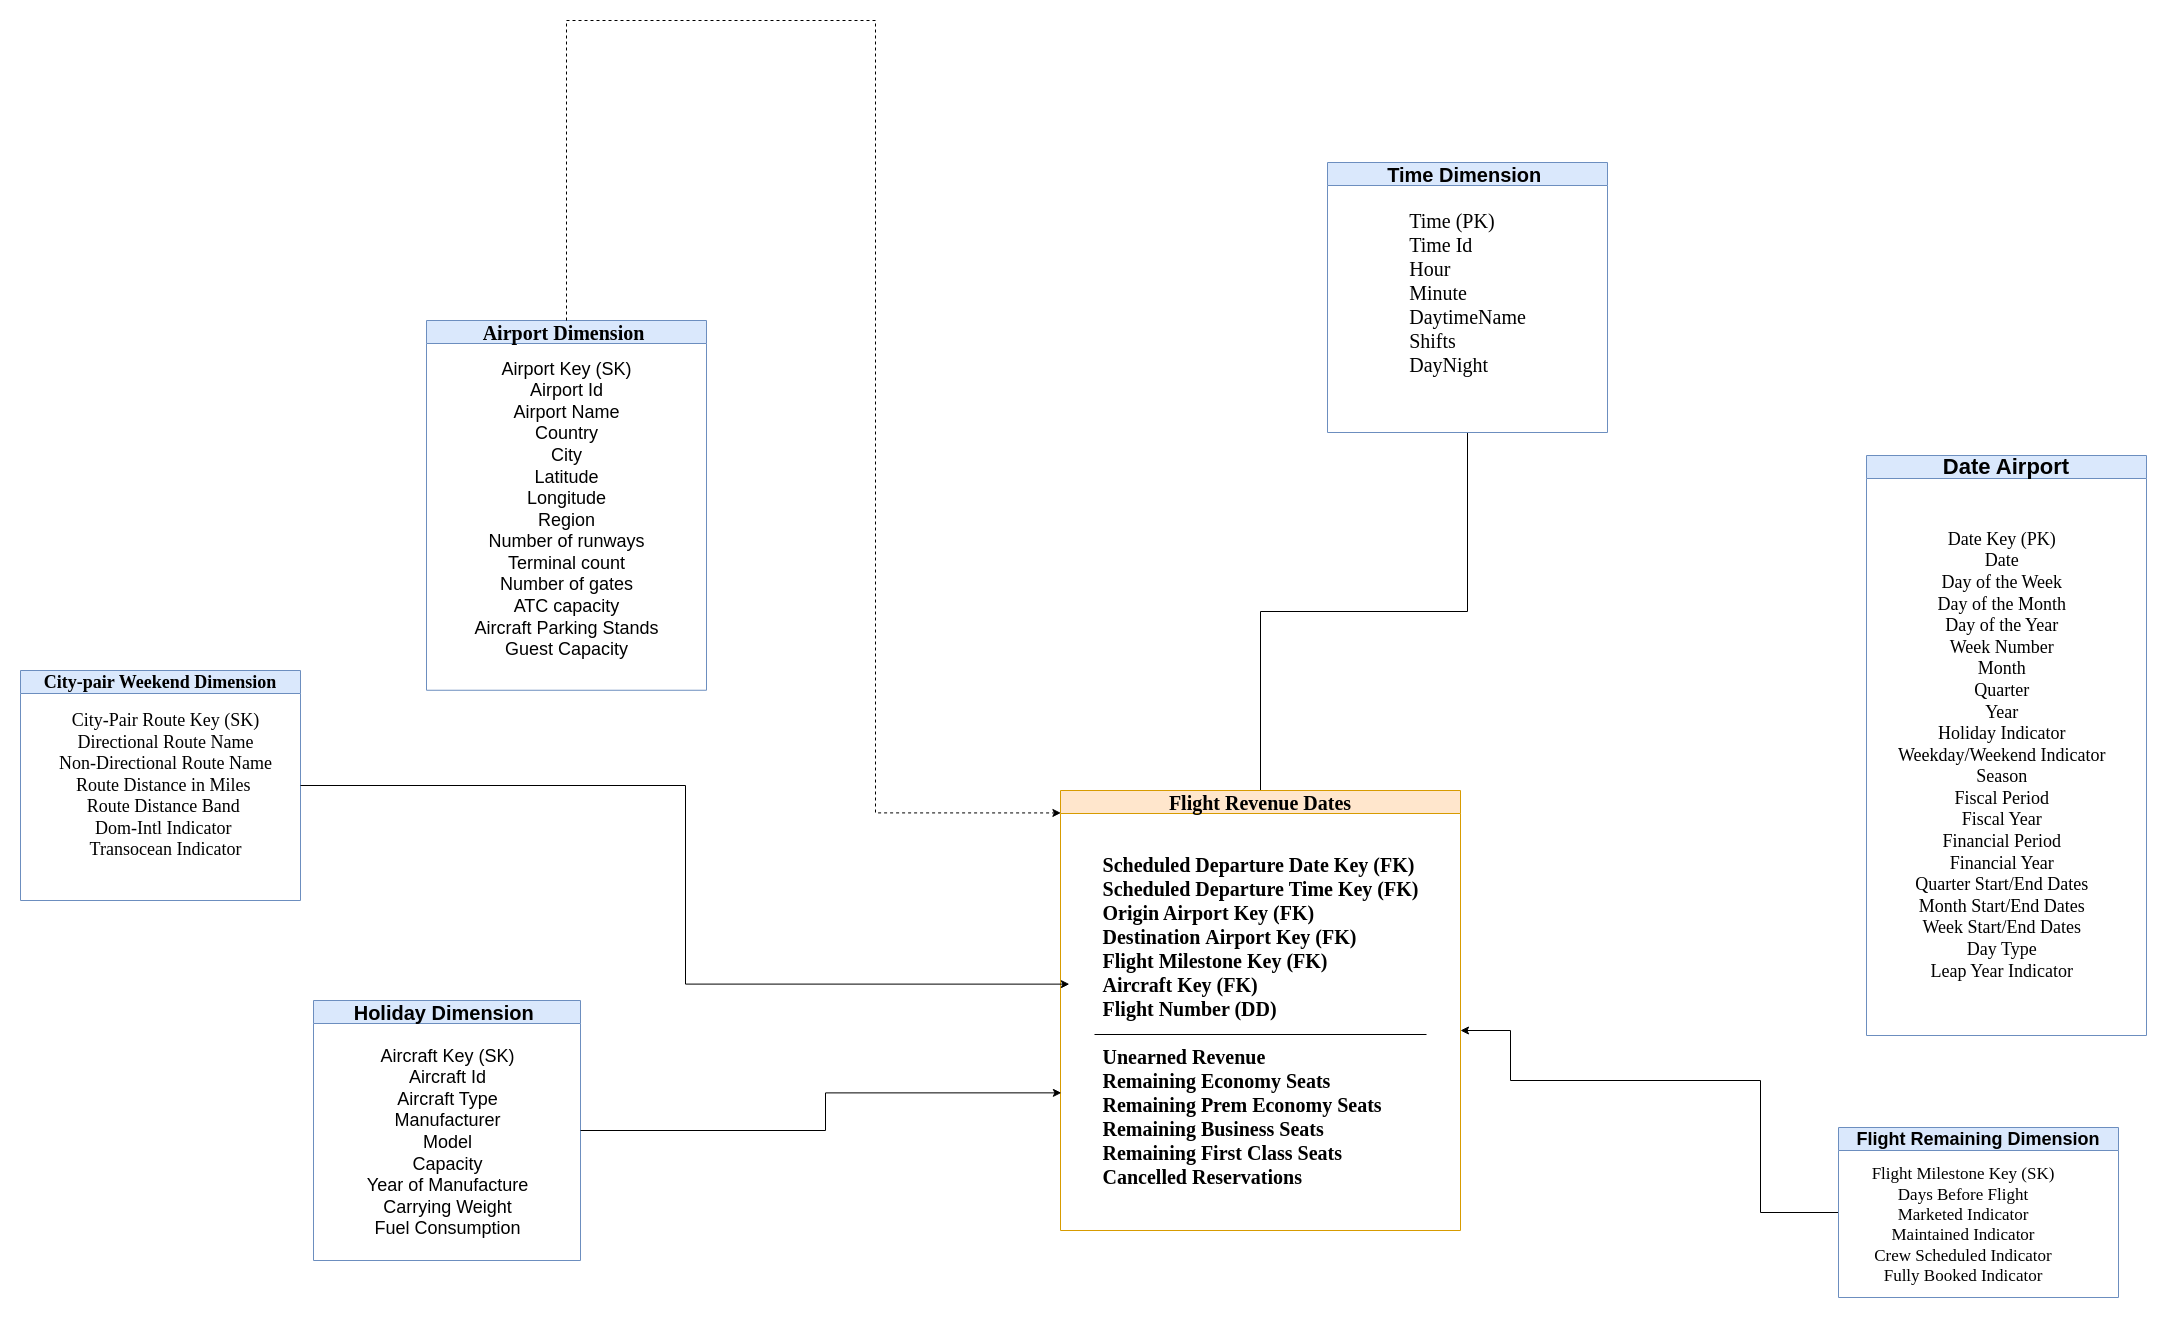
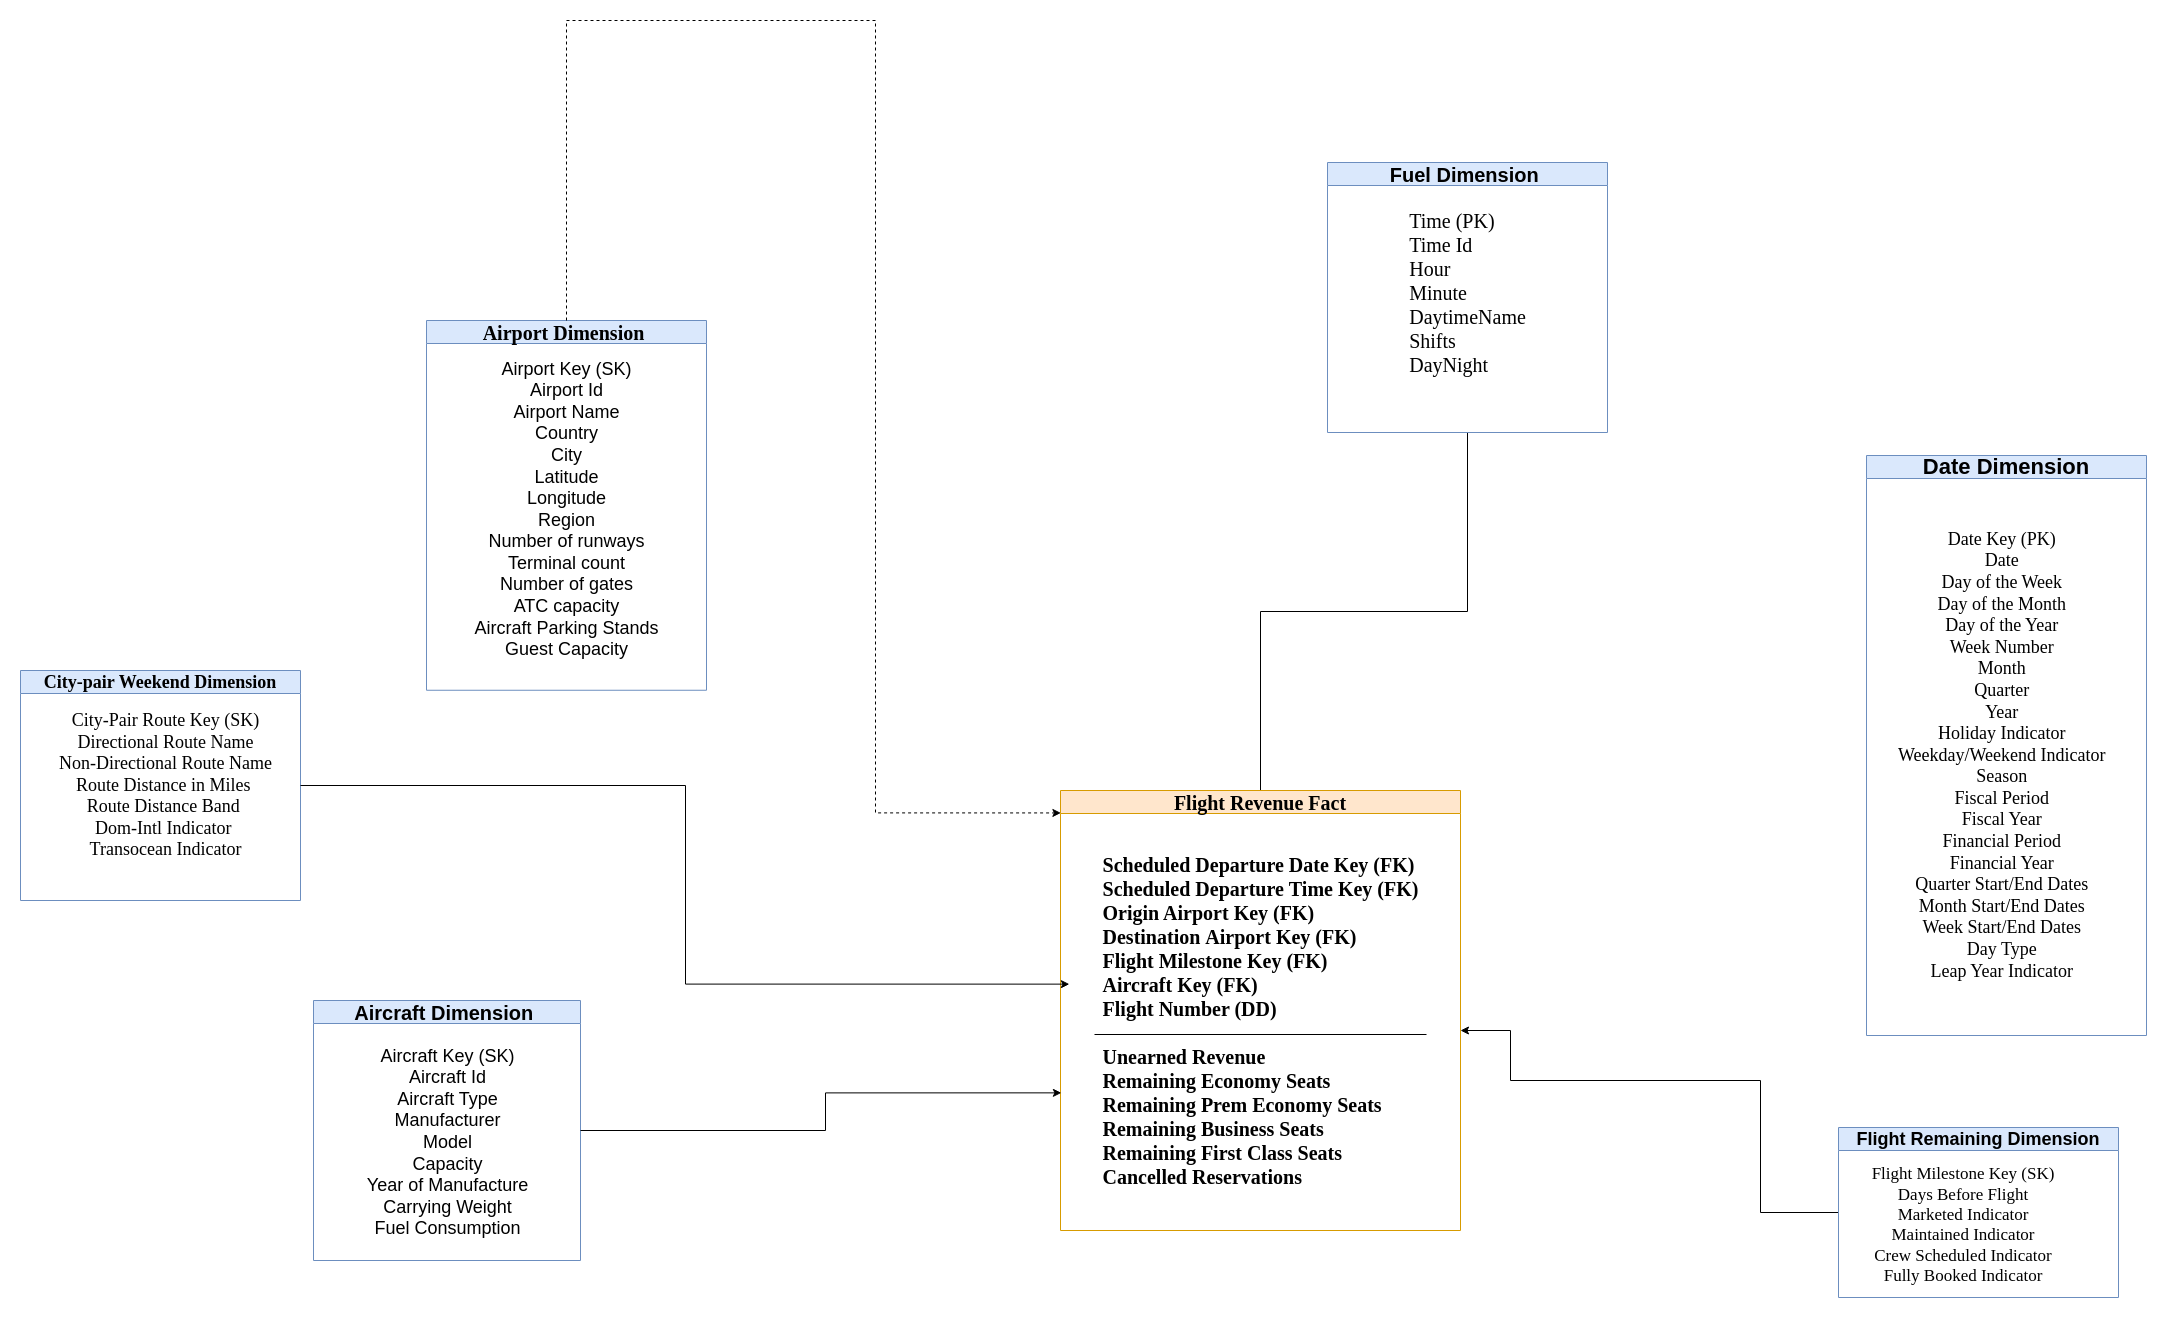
(1468, 175) -> (1468, 175)
(2007, 468) -> (2007, 468)
(1261, 803) -> (1261, 803)
(447, 1013) -> (447, 1013)
